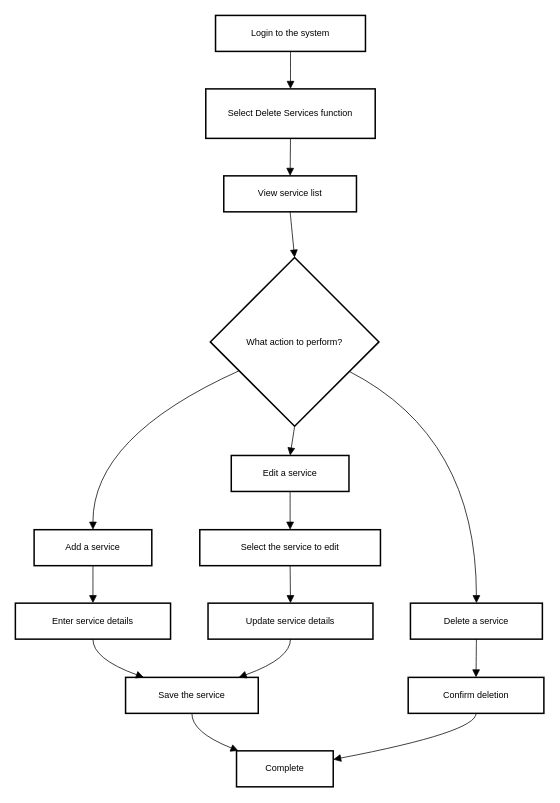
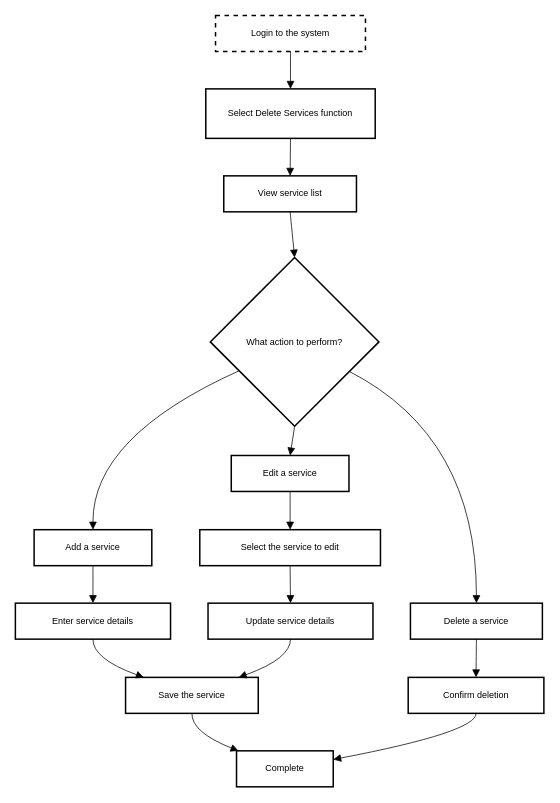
(291, 33) -> (291, 33)
